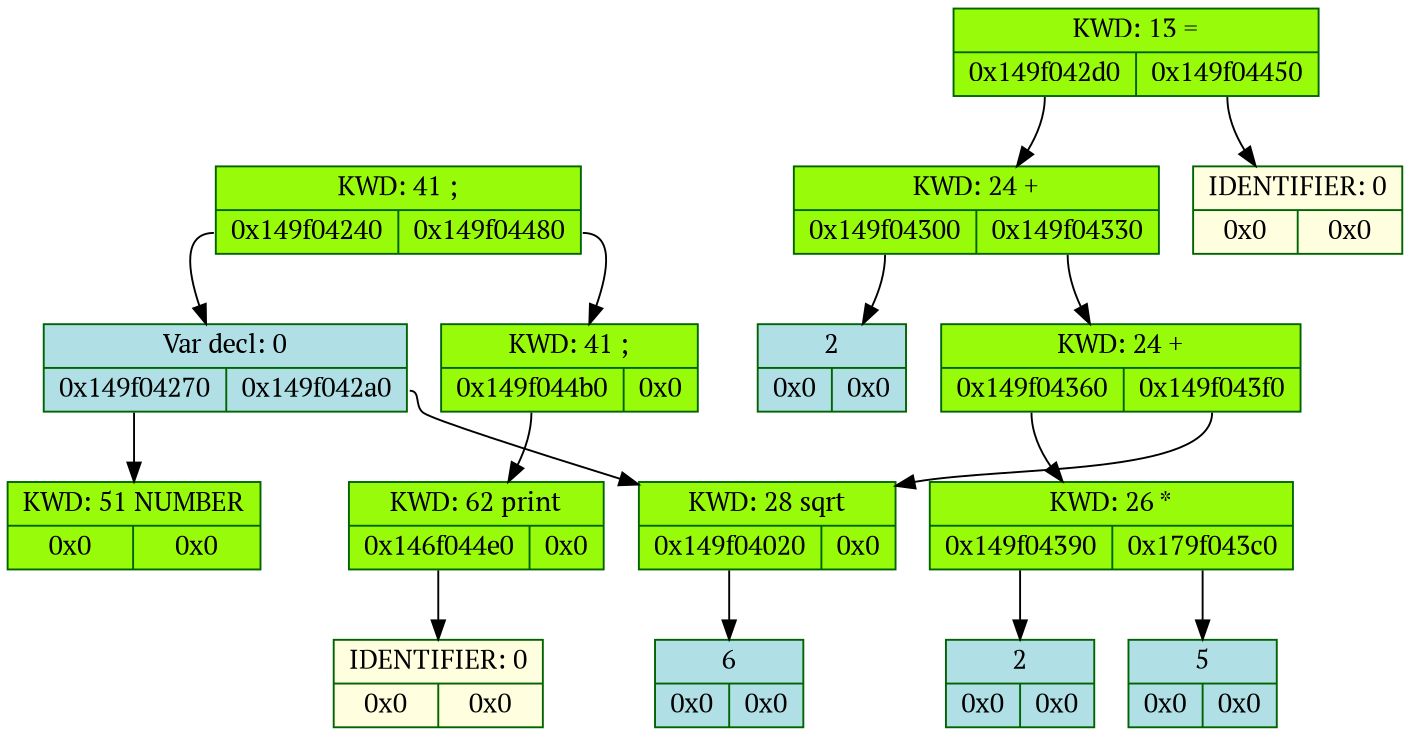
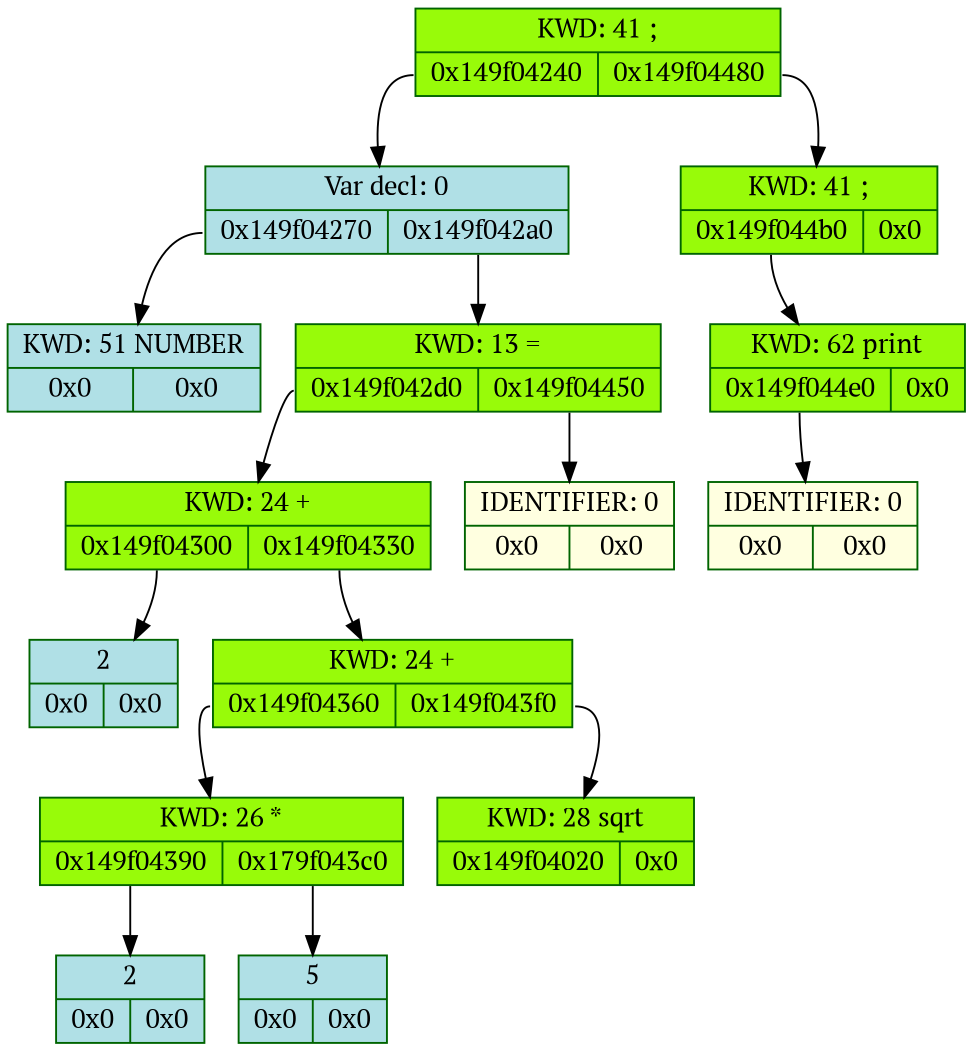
(508, 443) -> (478, 280)
(134, 526) -> (134, 368)
(439, 547) -> (800, 389)
(729, 684) -> none
